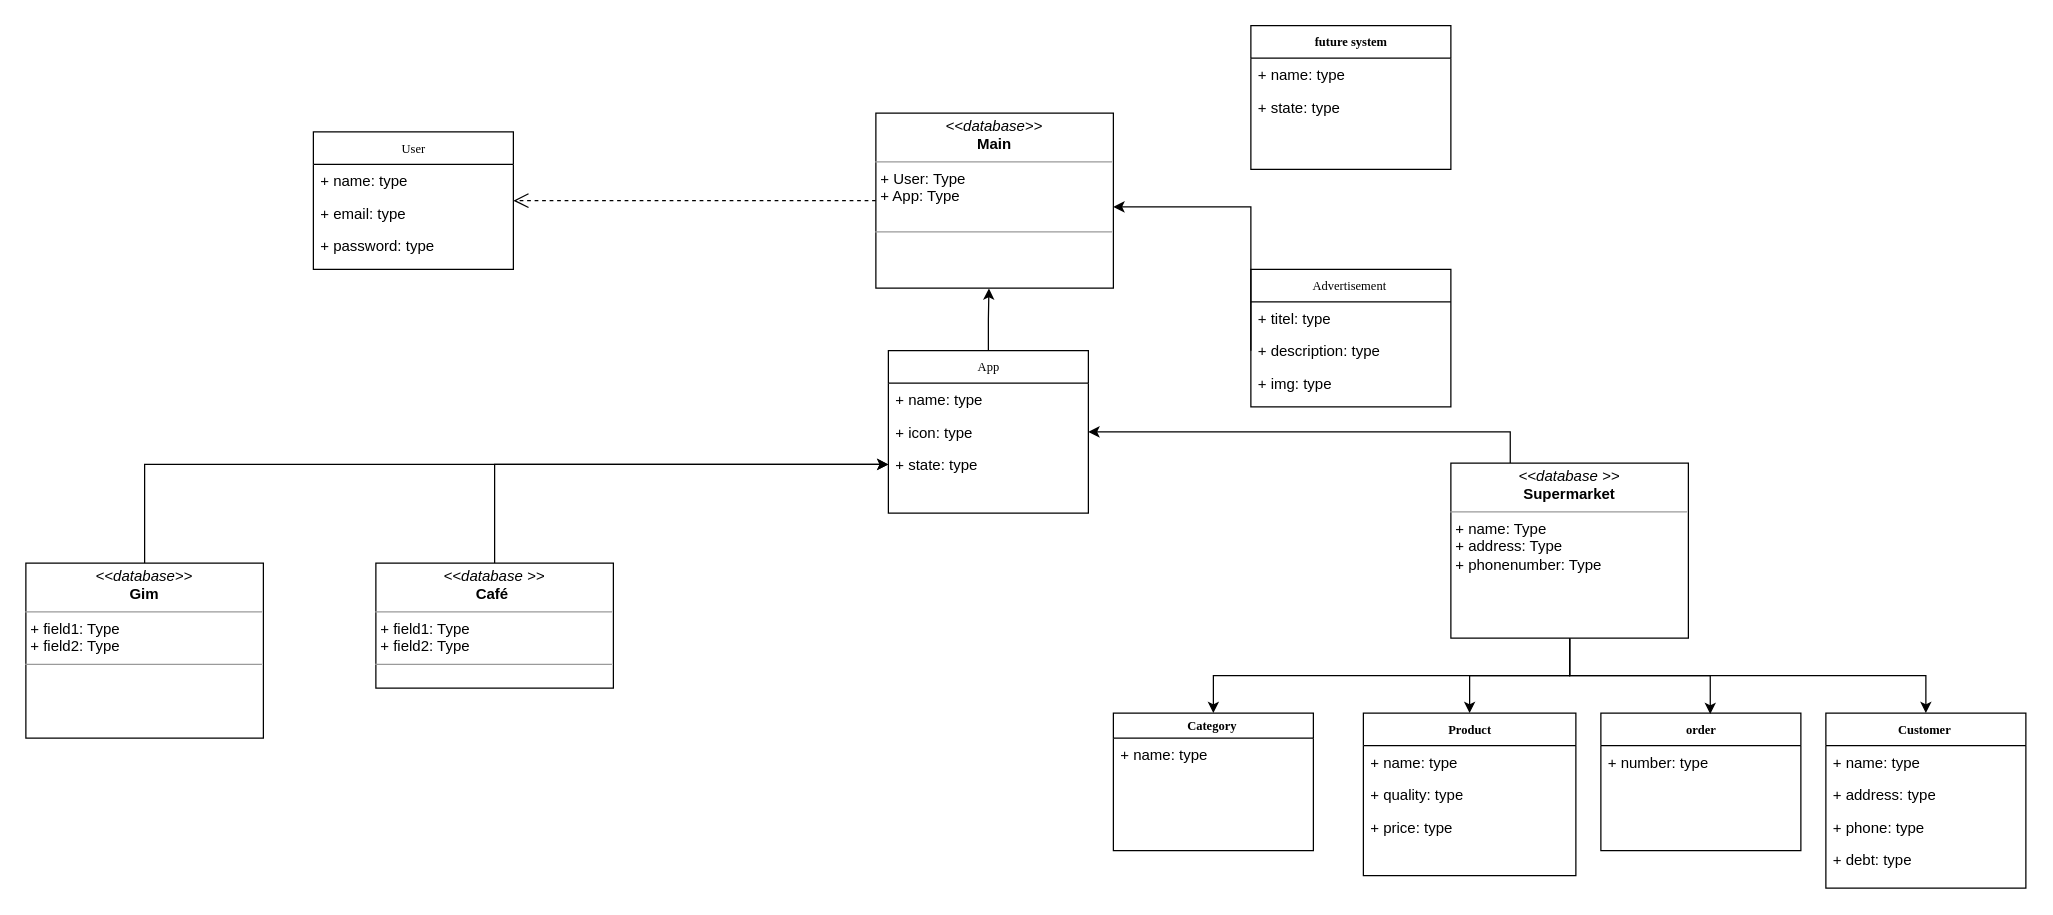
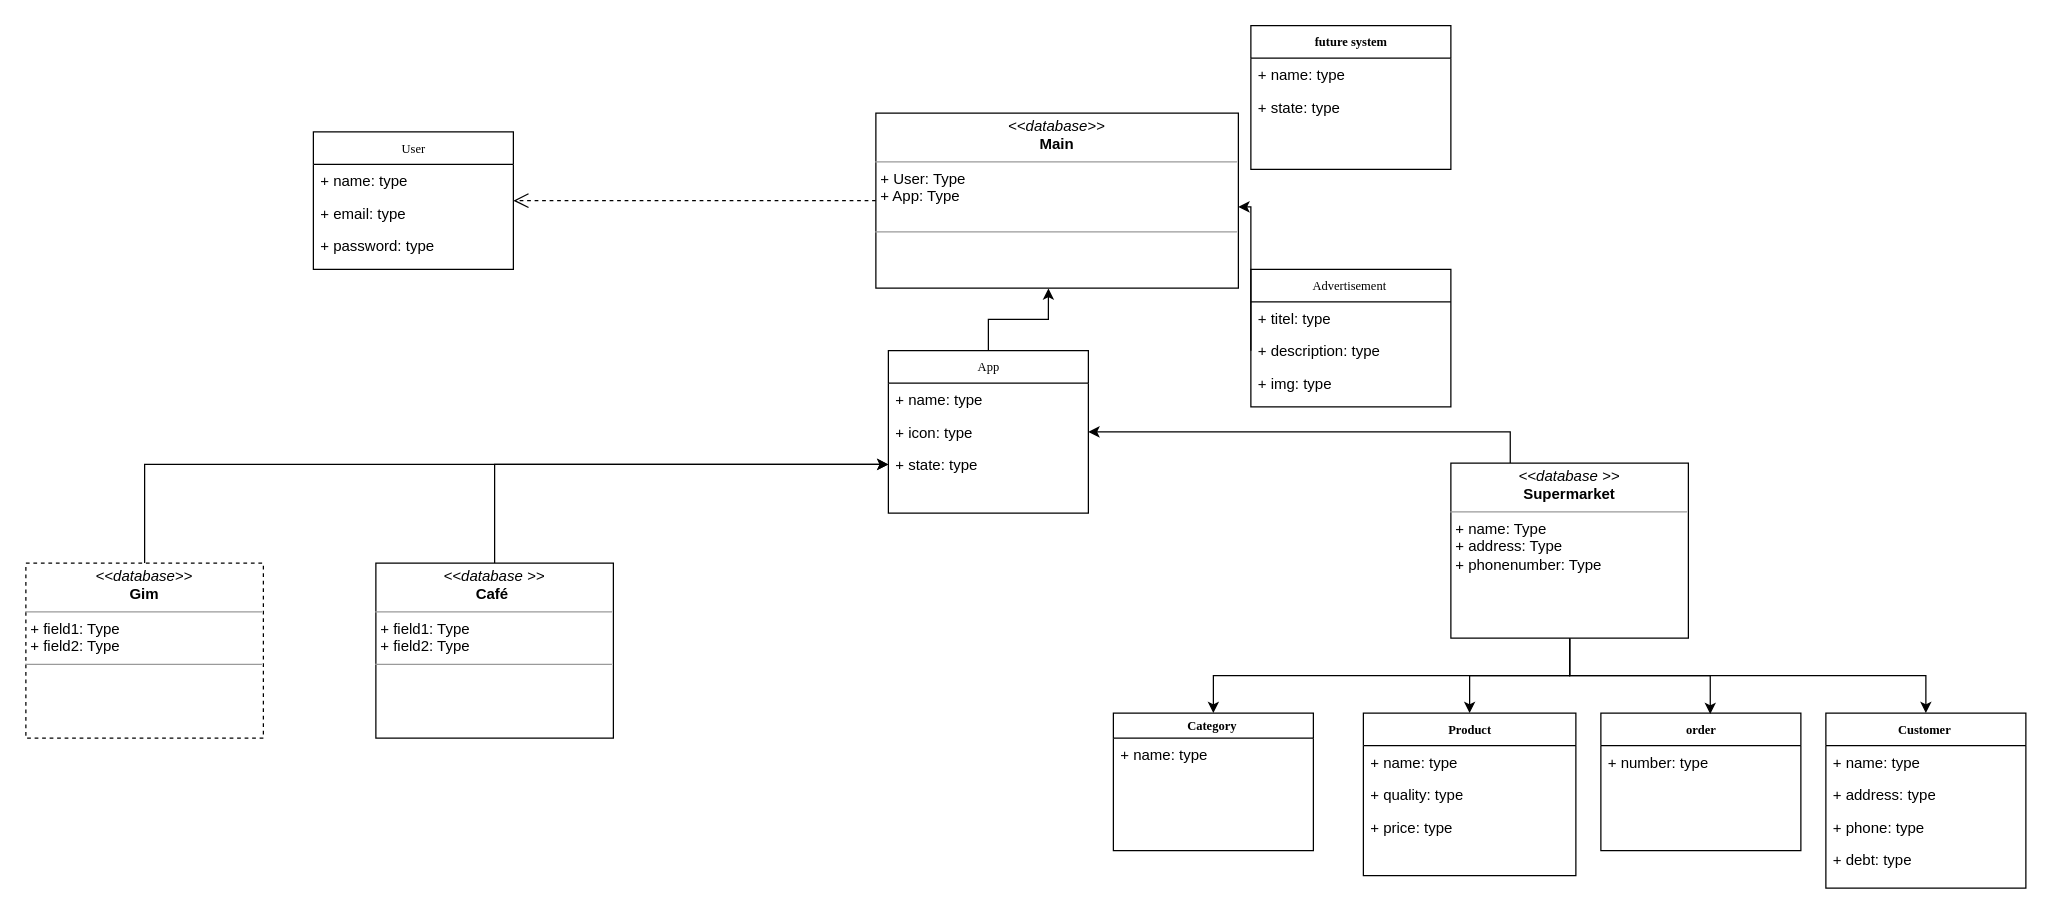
(994, 201) -> (1057, 201)
(494, 626) -> (494, 651)
(144, 651) -> (144, 651)
